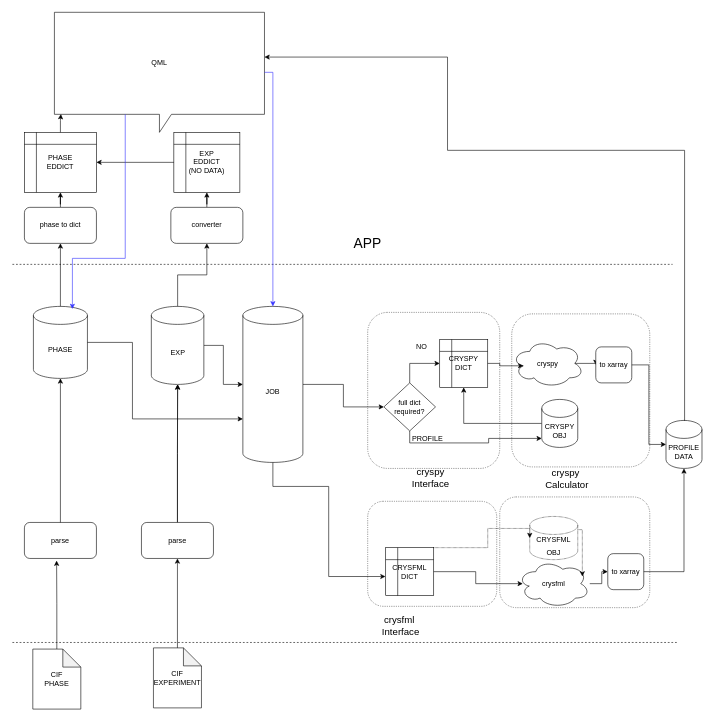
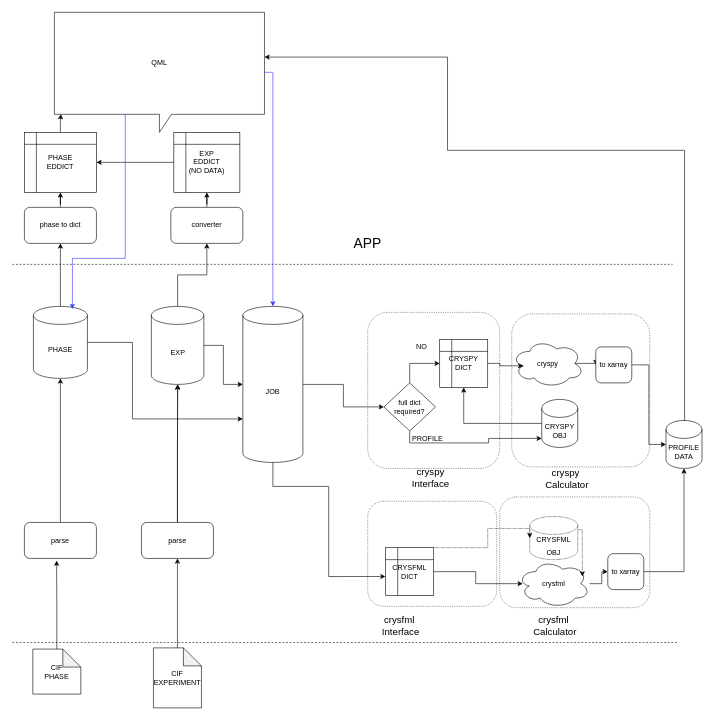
none -> (554, 626)
(57, 679) -> (57, 671)
